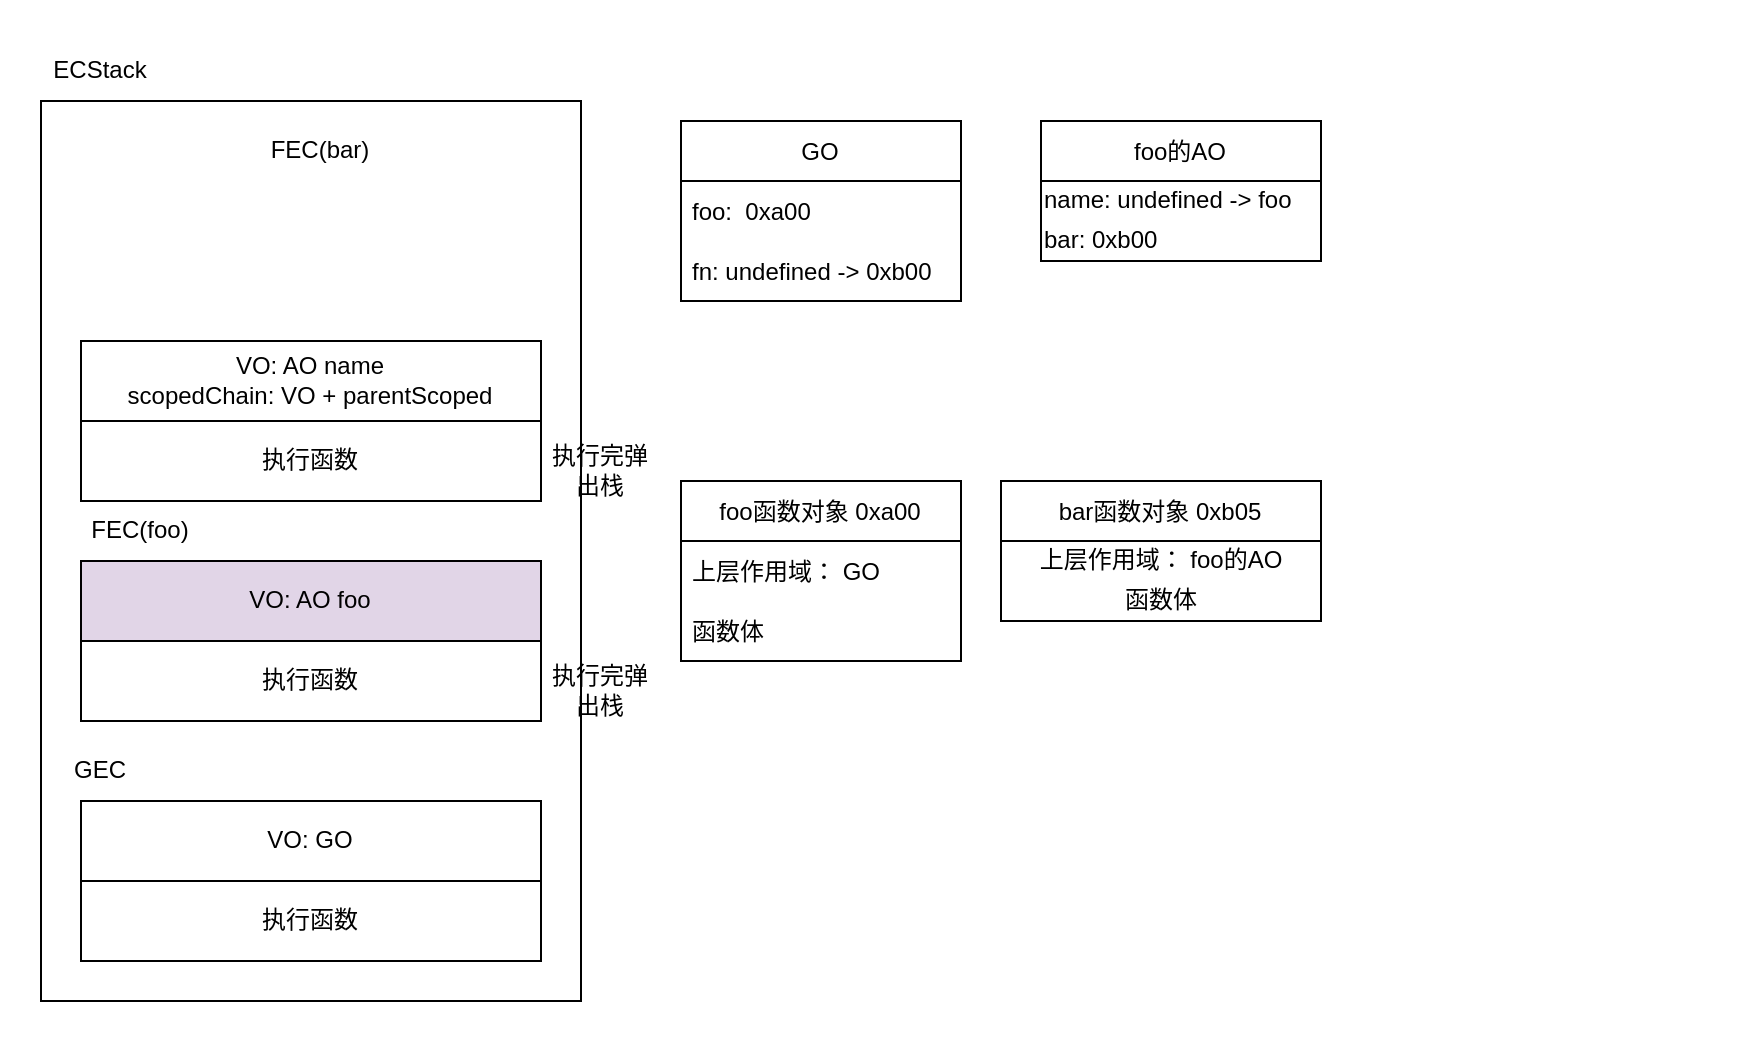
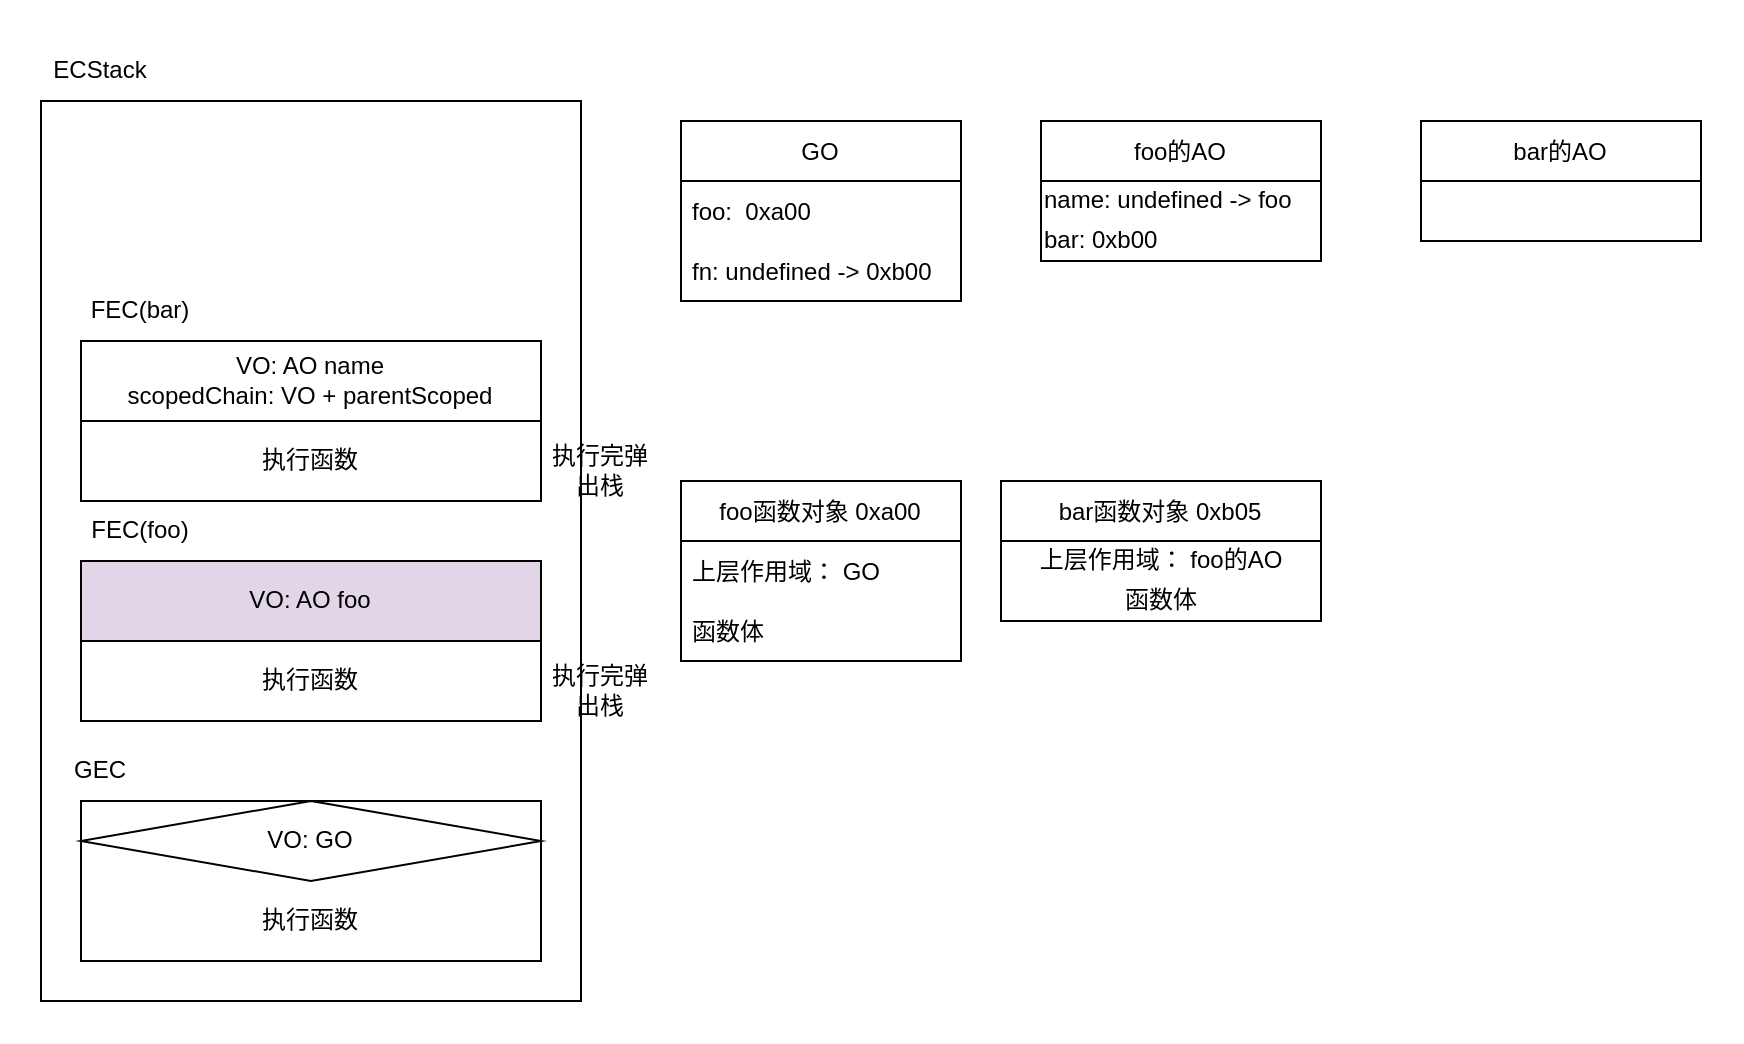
(321, 151) -> (141, 311)
none -> (1561, 181)
(311, 841) -> (311, 841)
